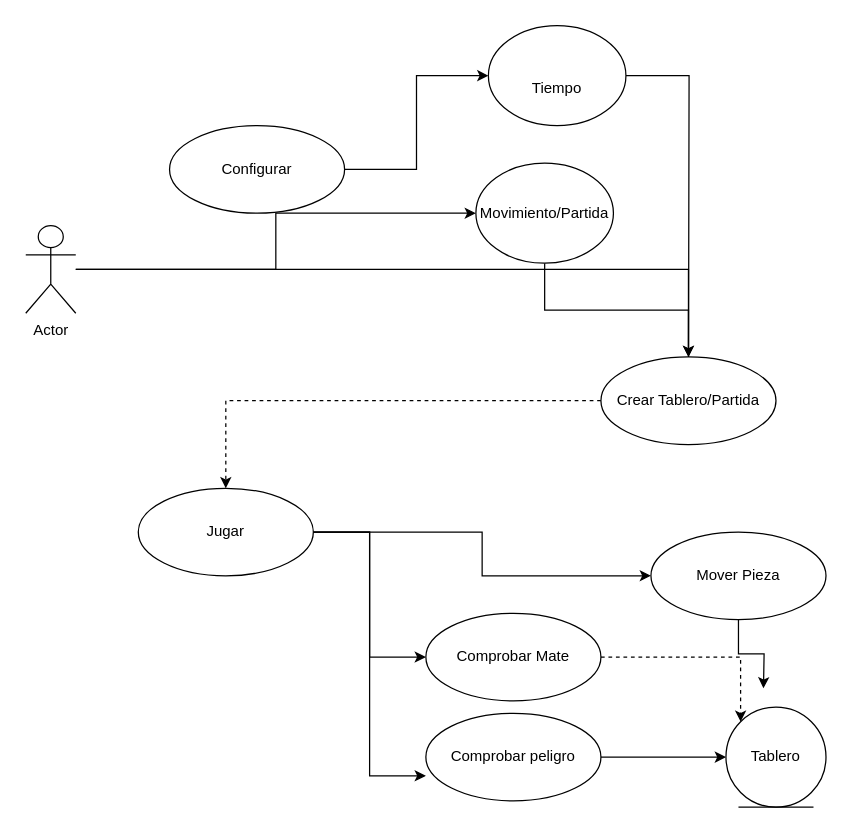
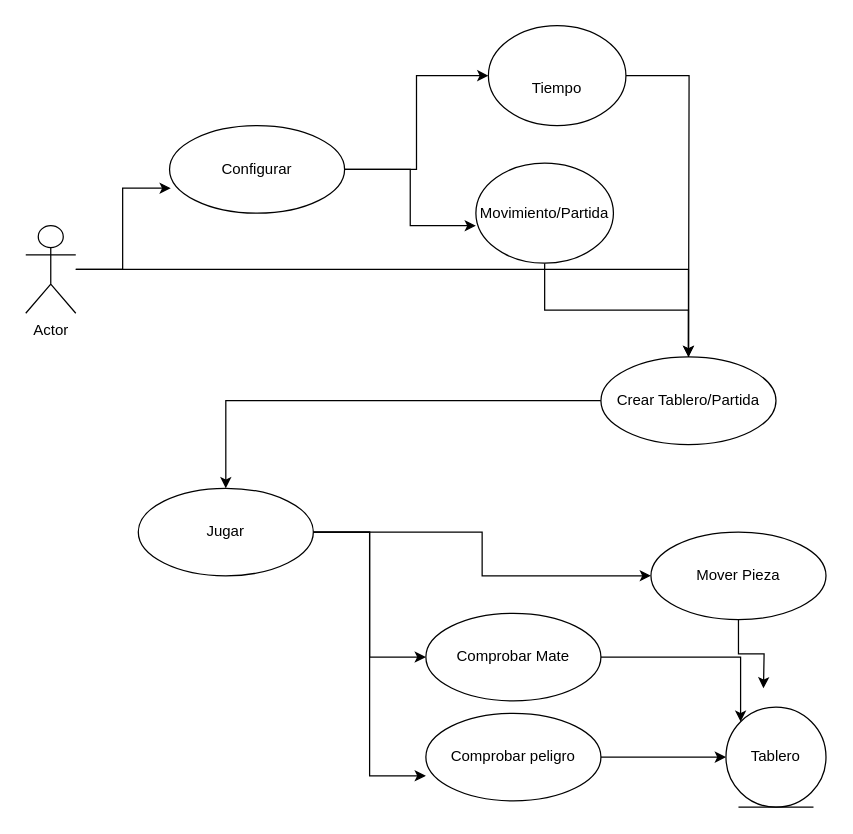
(345, 213) -> (123, 208)
none -> (412, 226)
(374, 401) -> (374, 401)
(699, 657) -> (699, 657)
